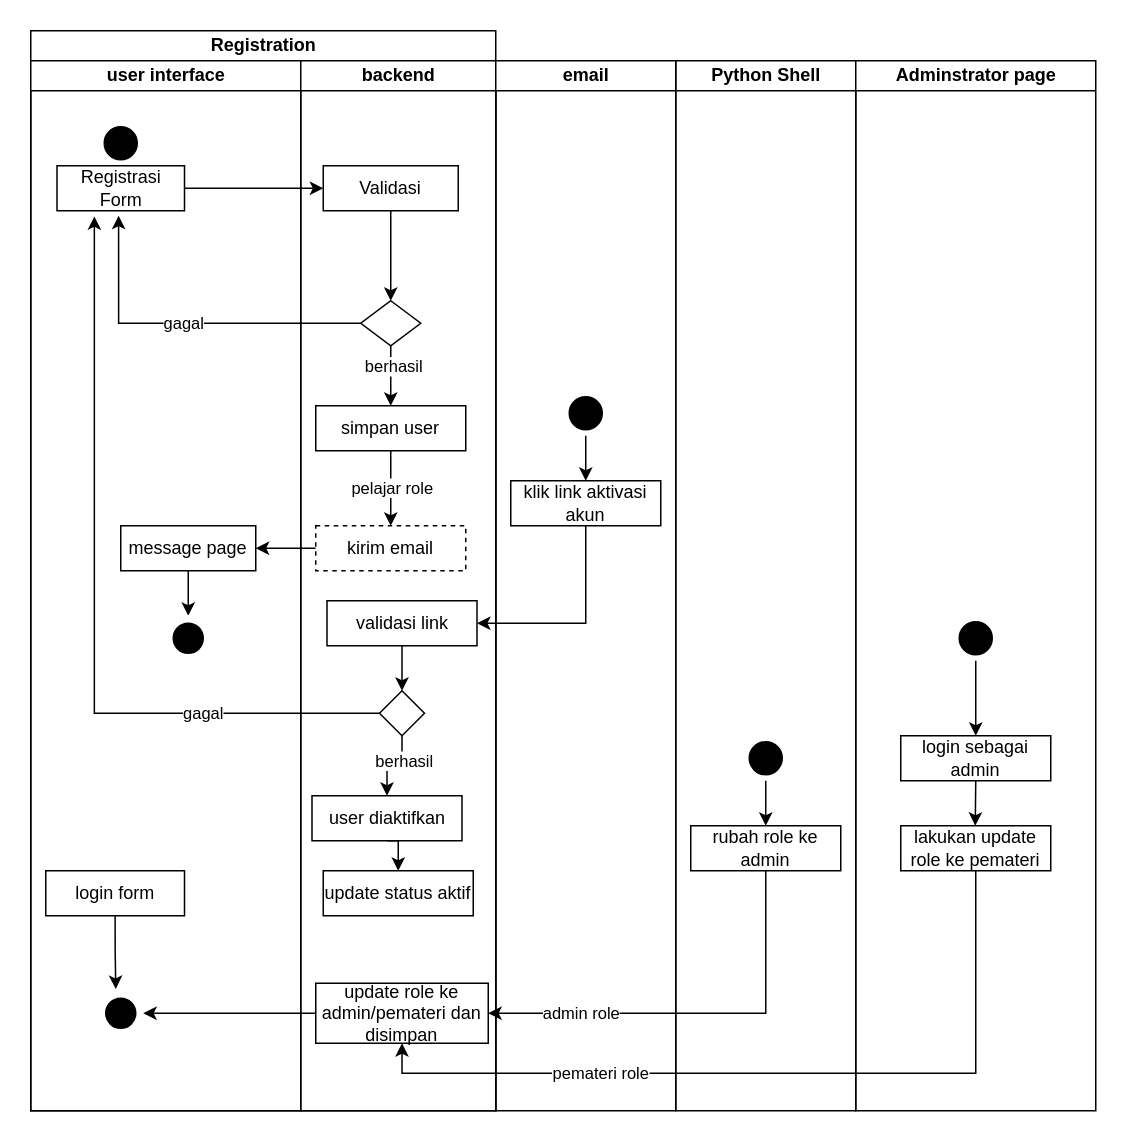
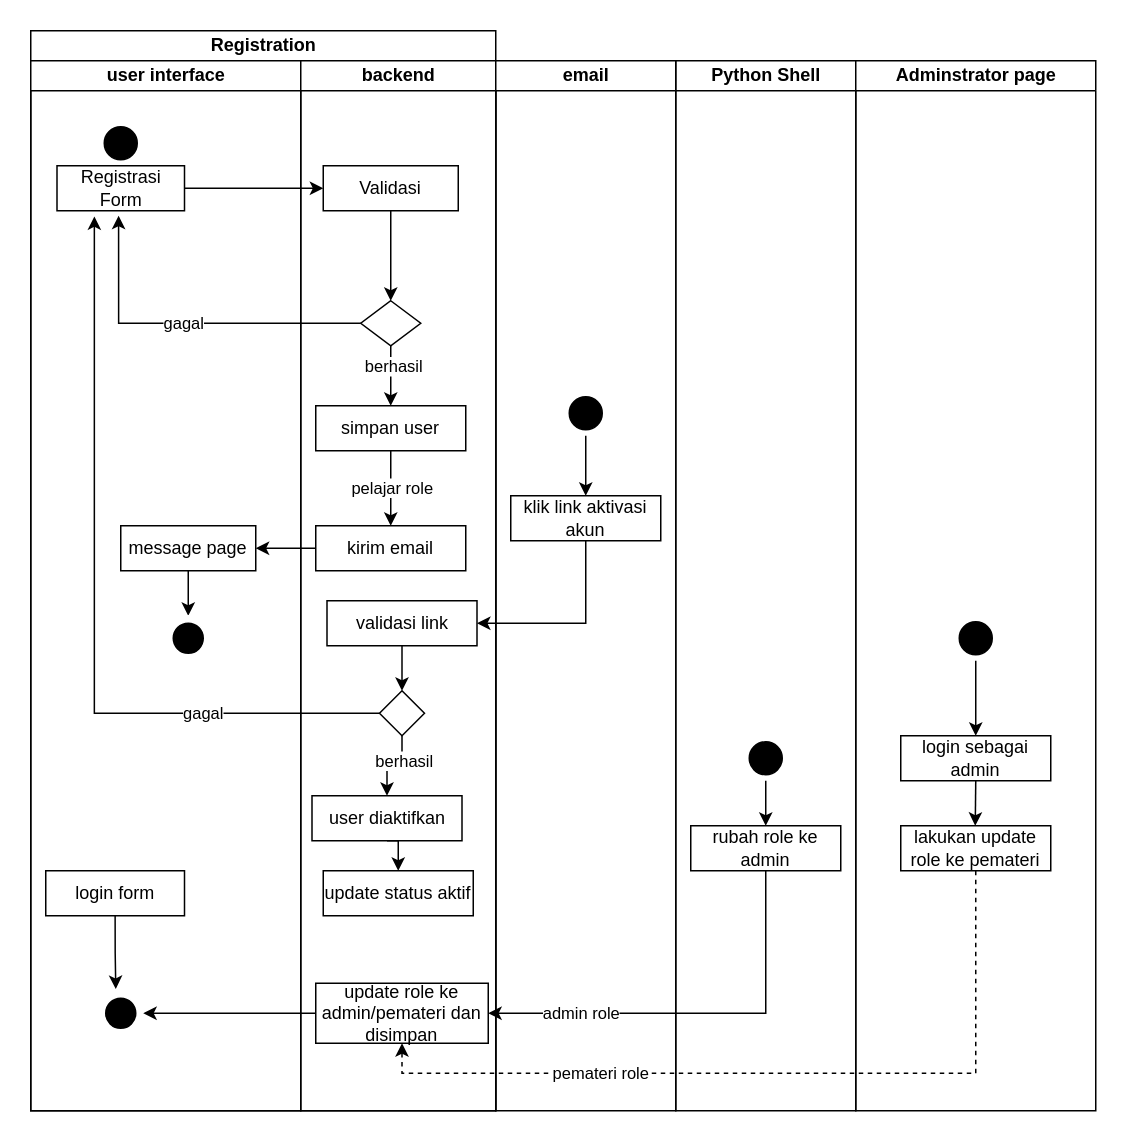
(586, 503) -> (586, 518)
(391, 548) -> (391, 548)
(913, 1073) -> (913, 1073)
